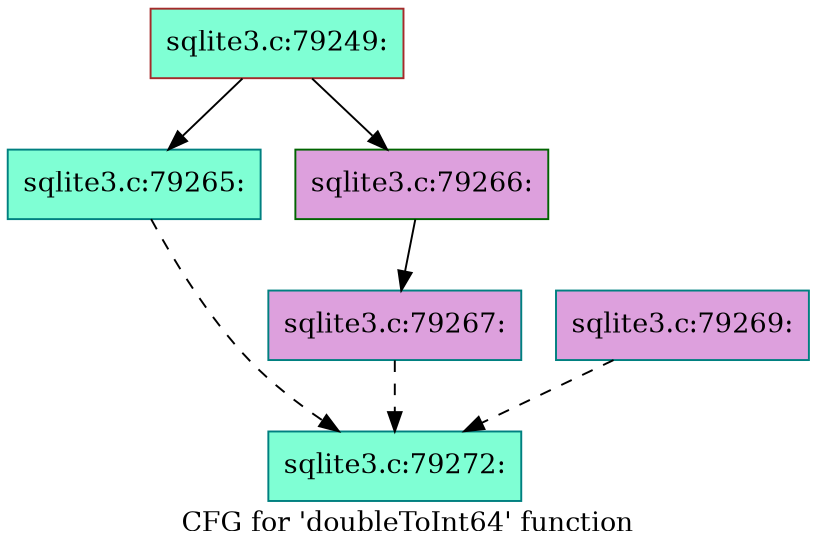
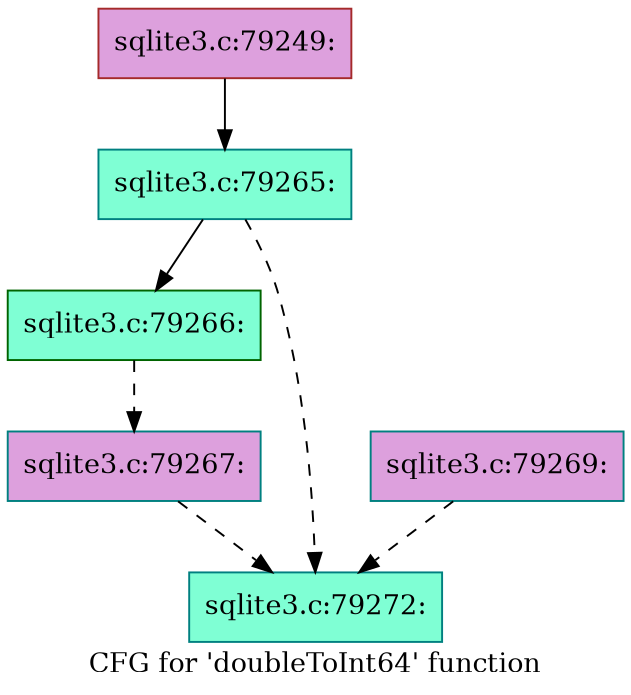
(277, 43) -> (225, 43)
(342, 107) -> (185, 247)
(422, 184) -> (134, 325)
(410, 245) -> (134, 386)
